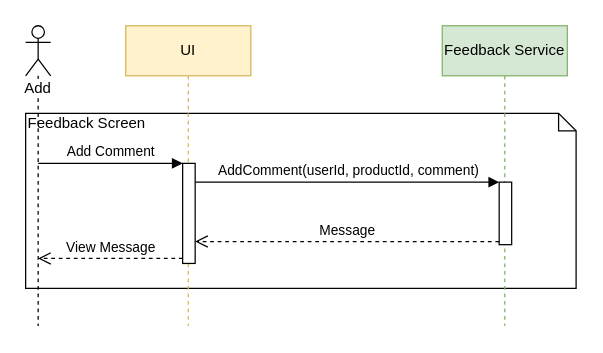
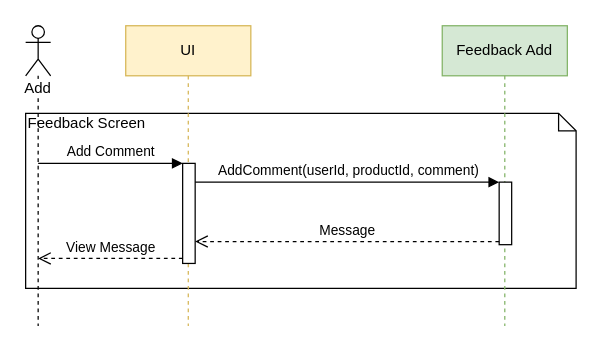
(504, 51) -> (504, 51)
